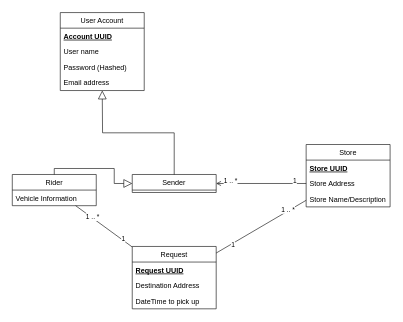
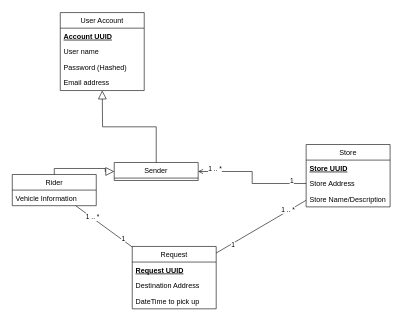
(174, 183) -> (156, 171)
